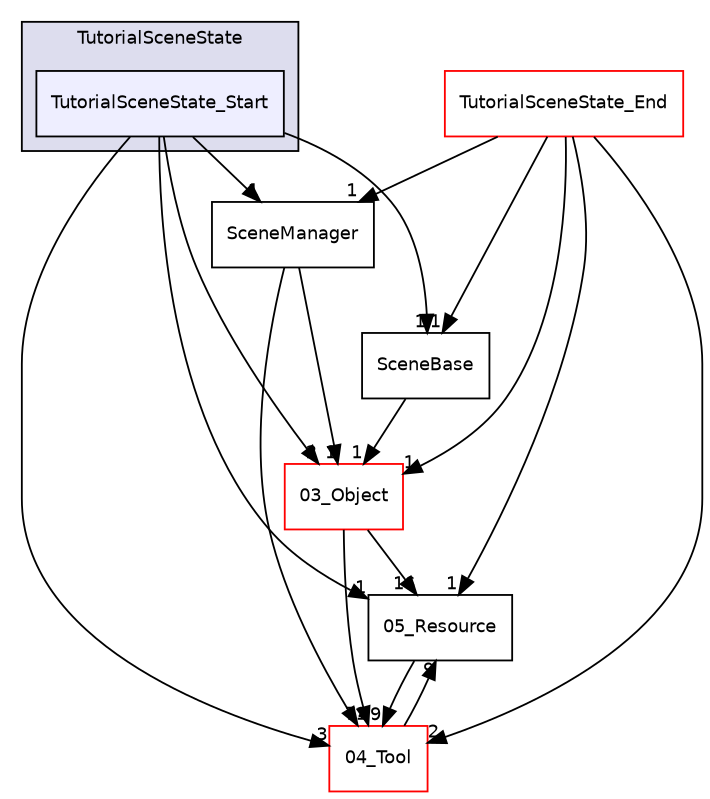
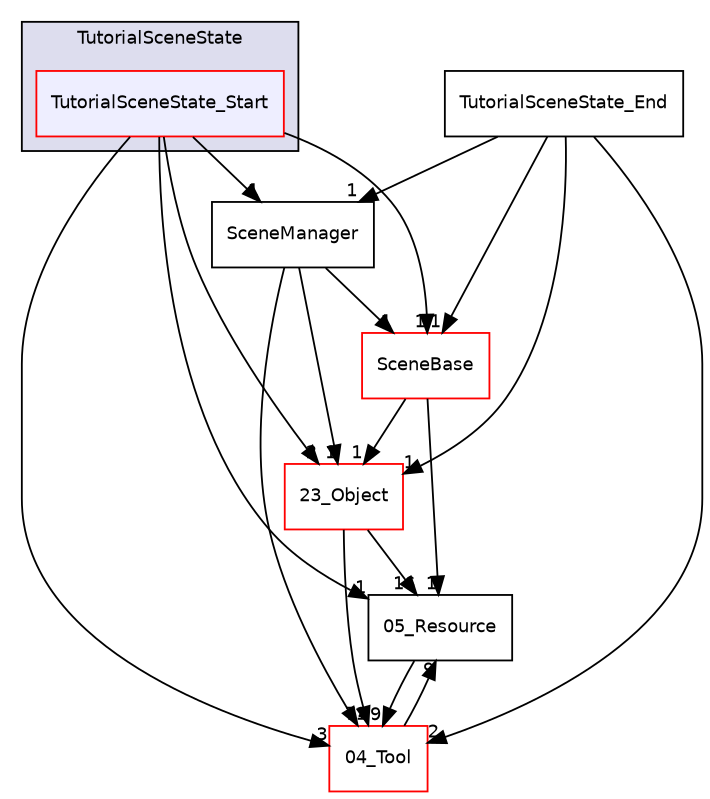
(160, 104) -> (160, 104)
(564, 104) -> (564, 104)
none -> (353, 294)
(561, 365) -> (433, 487)
(426, 366) -> (426, 366)
(344, 497) -> (344, 497)
